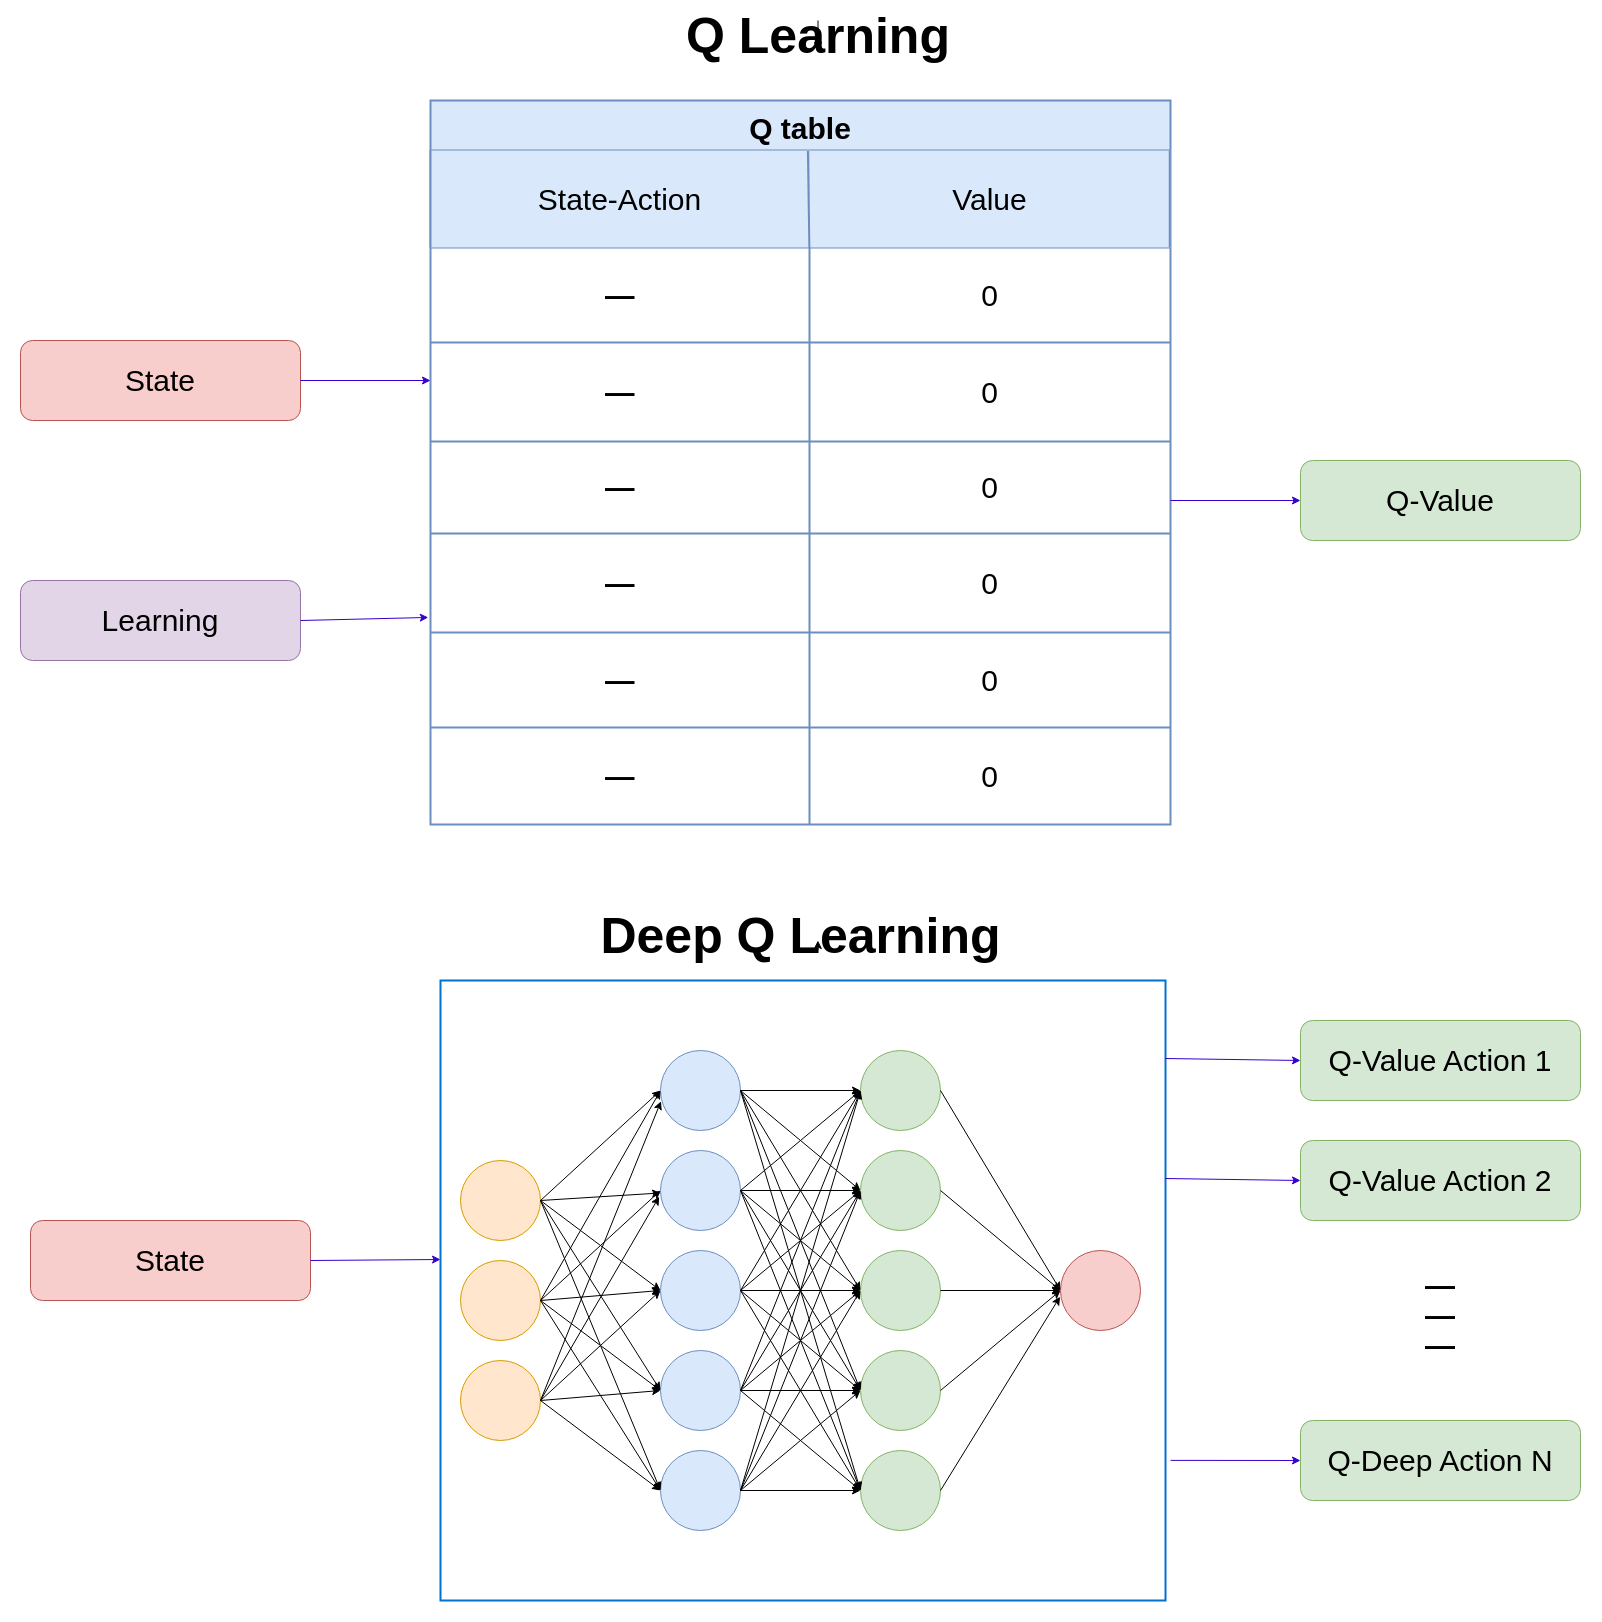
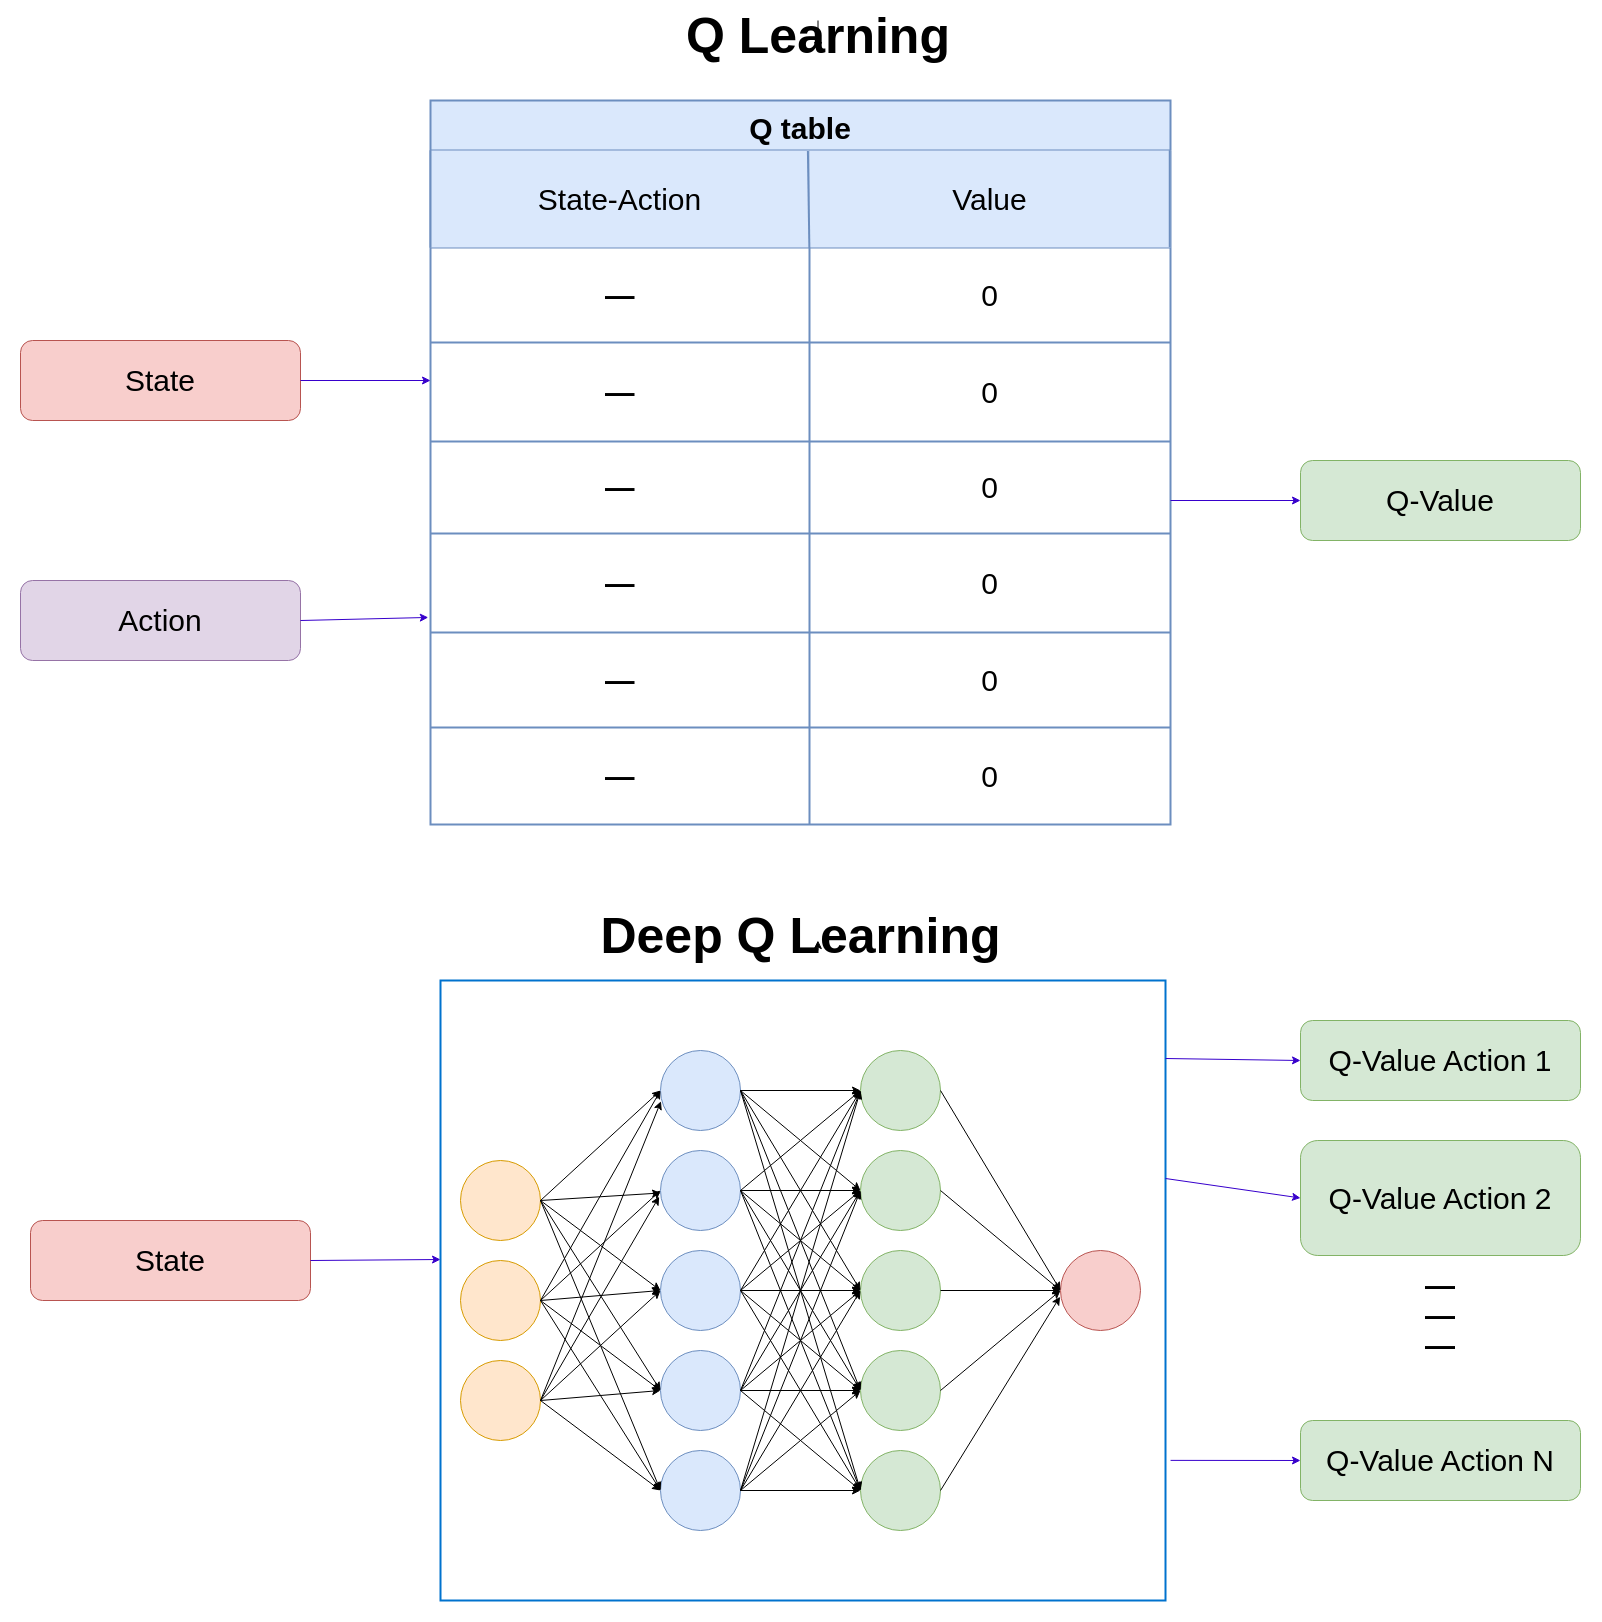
(161, 621) -> (161, 621)
(1441, 1181) -> (1441, 1198)
(1441, 1461) -> (1441, 1461)
